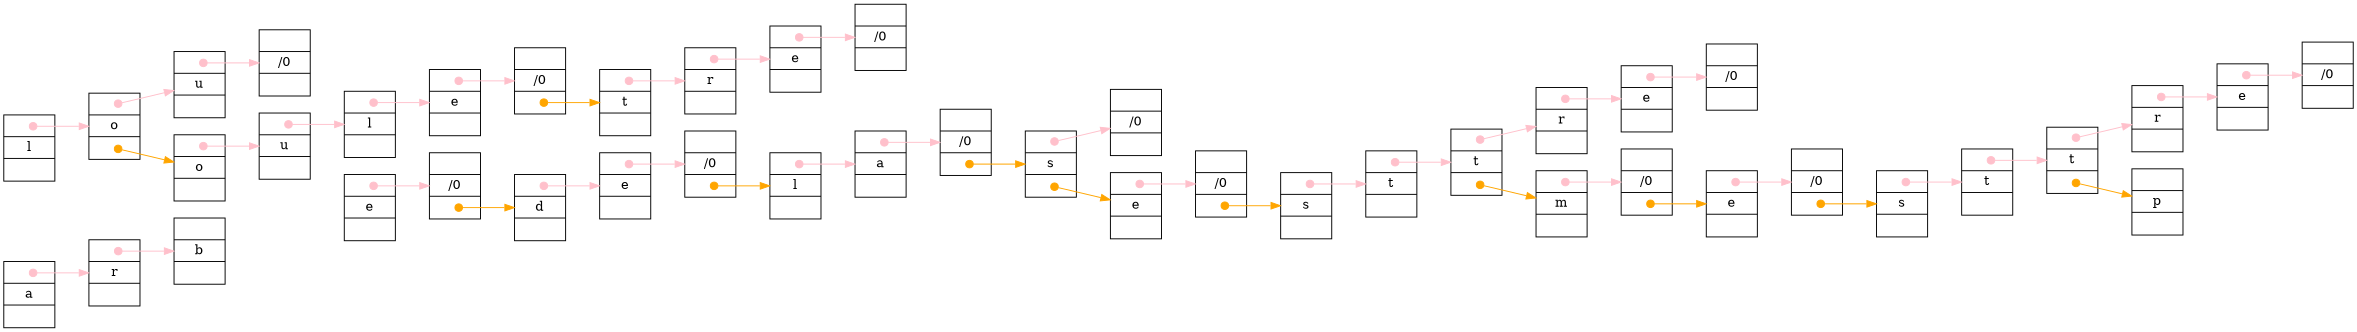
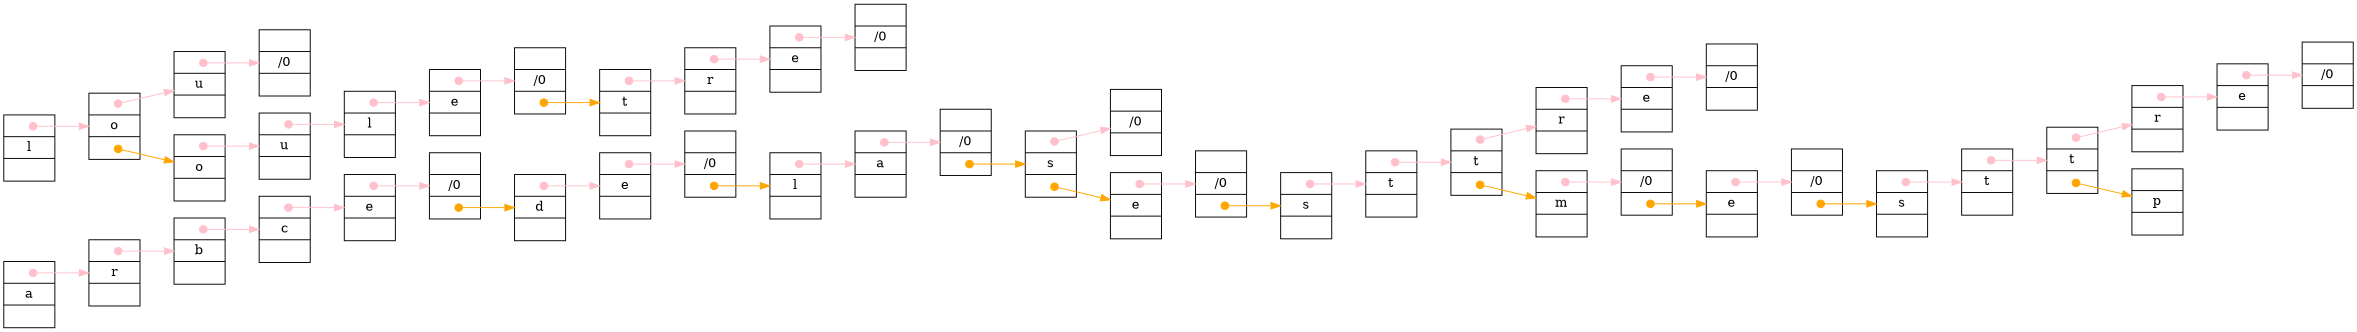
none -> (285, 229)
